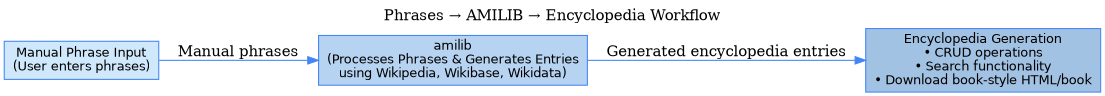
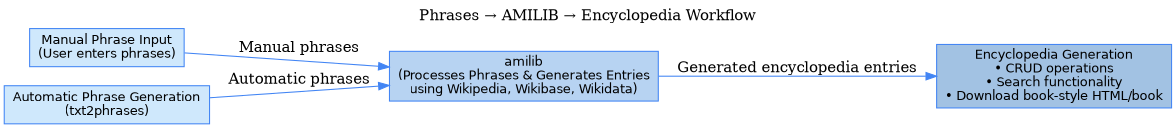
none -> (107, 105)
